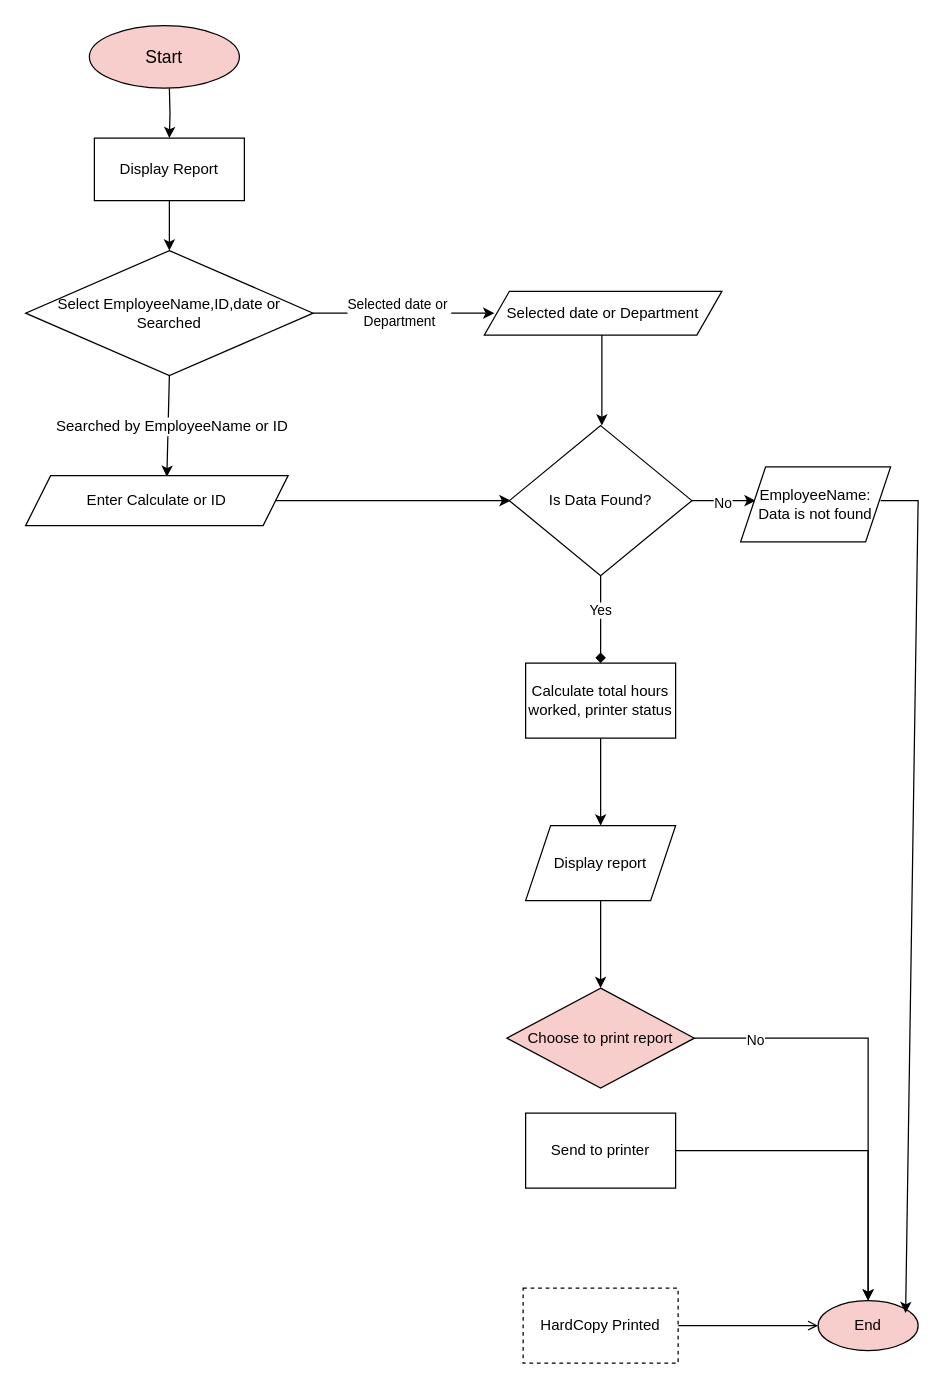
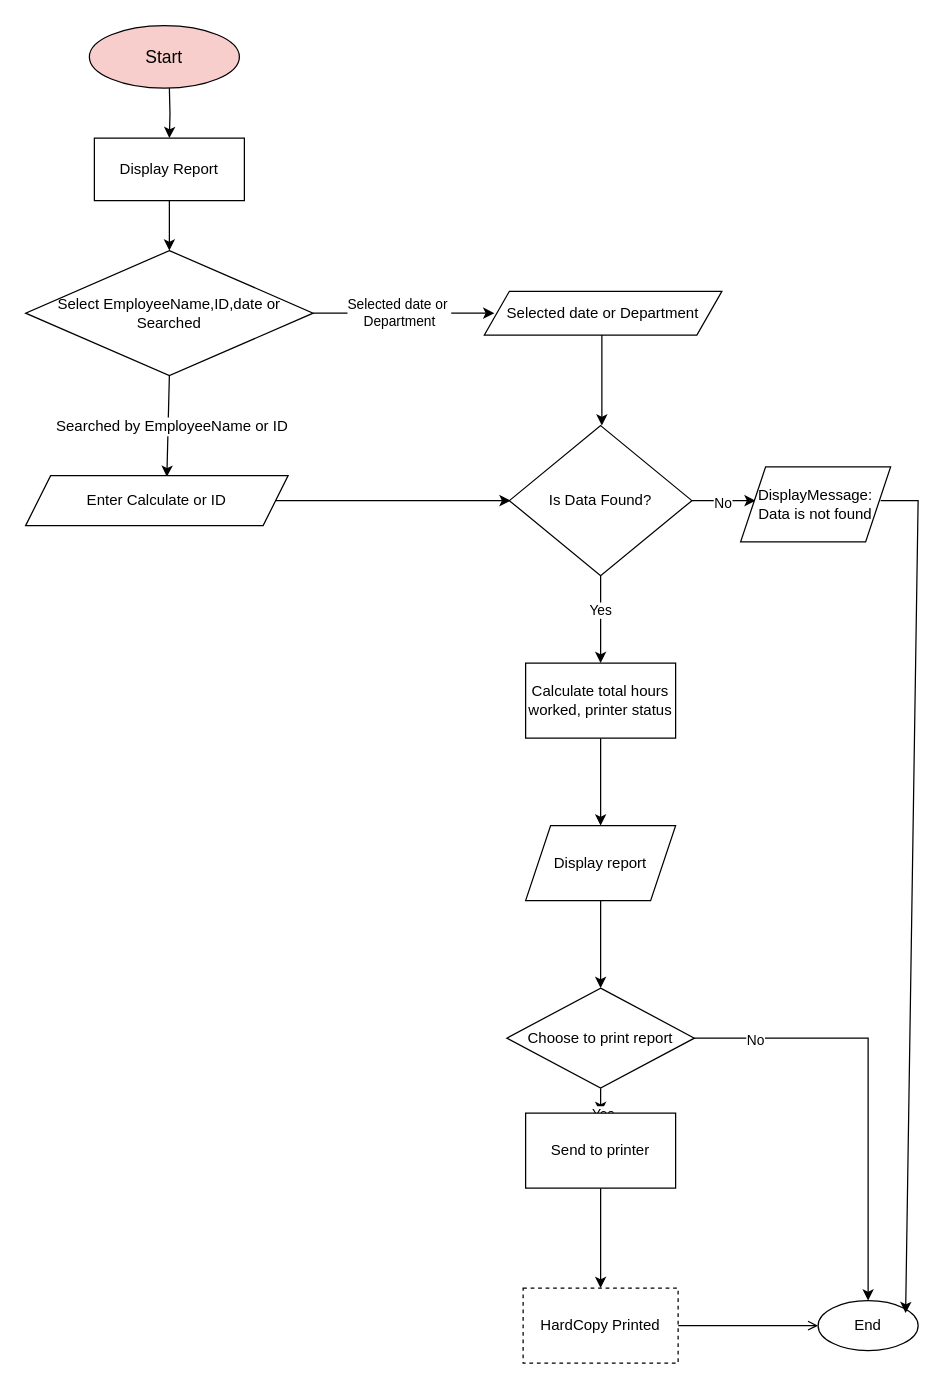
(816, 504) -> (816, 504)
(601, 652) -> (601, 653)
(601, 1038) -> (601, 1038)
none -> (601, 1105)
(771, 1151) -> (601, 1234)
(868, 1326) -> (868, 1326)
